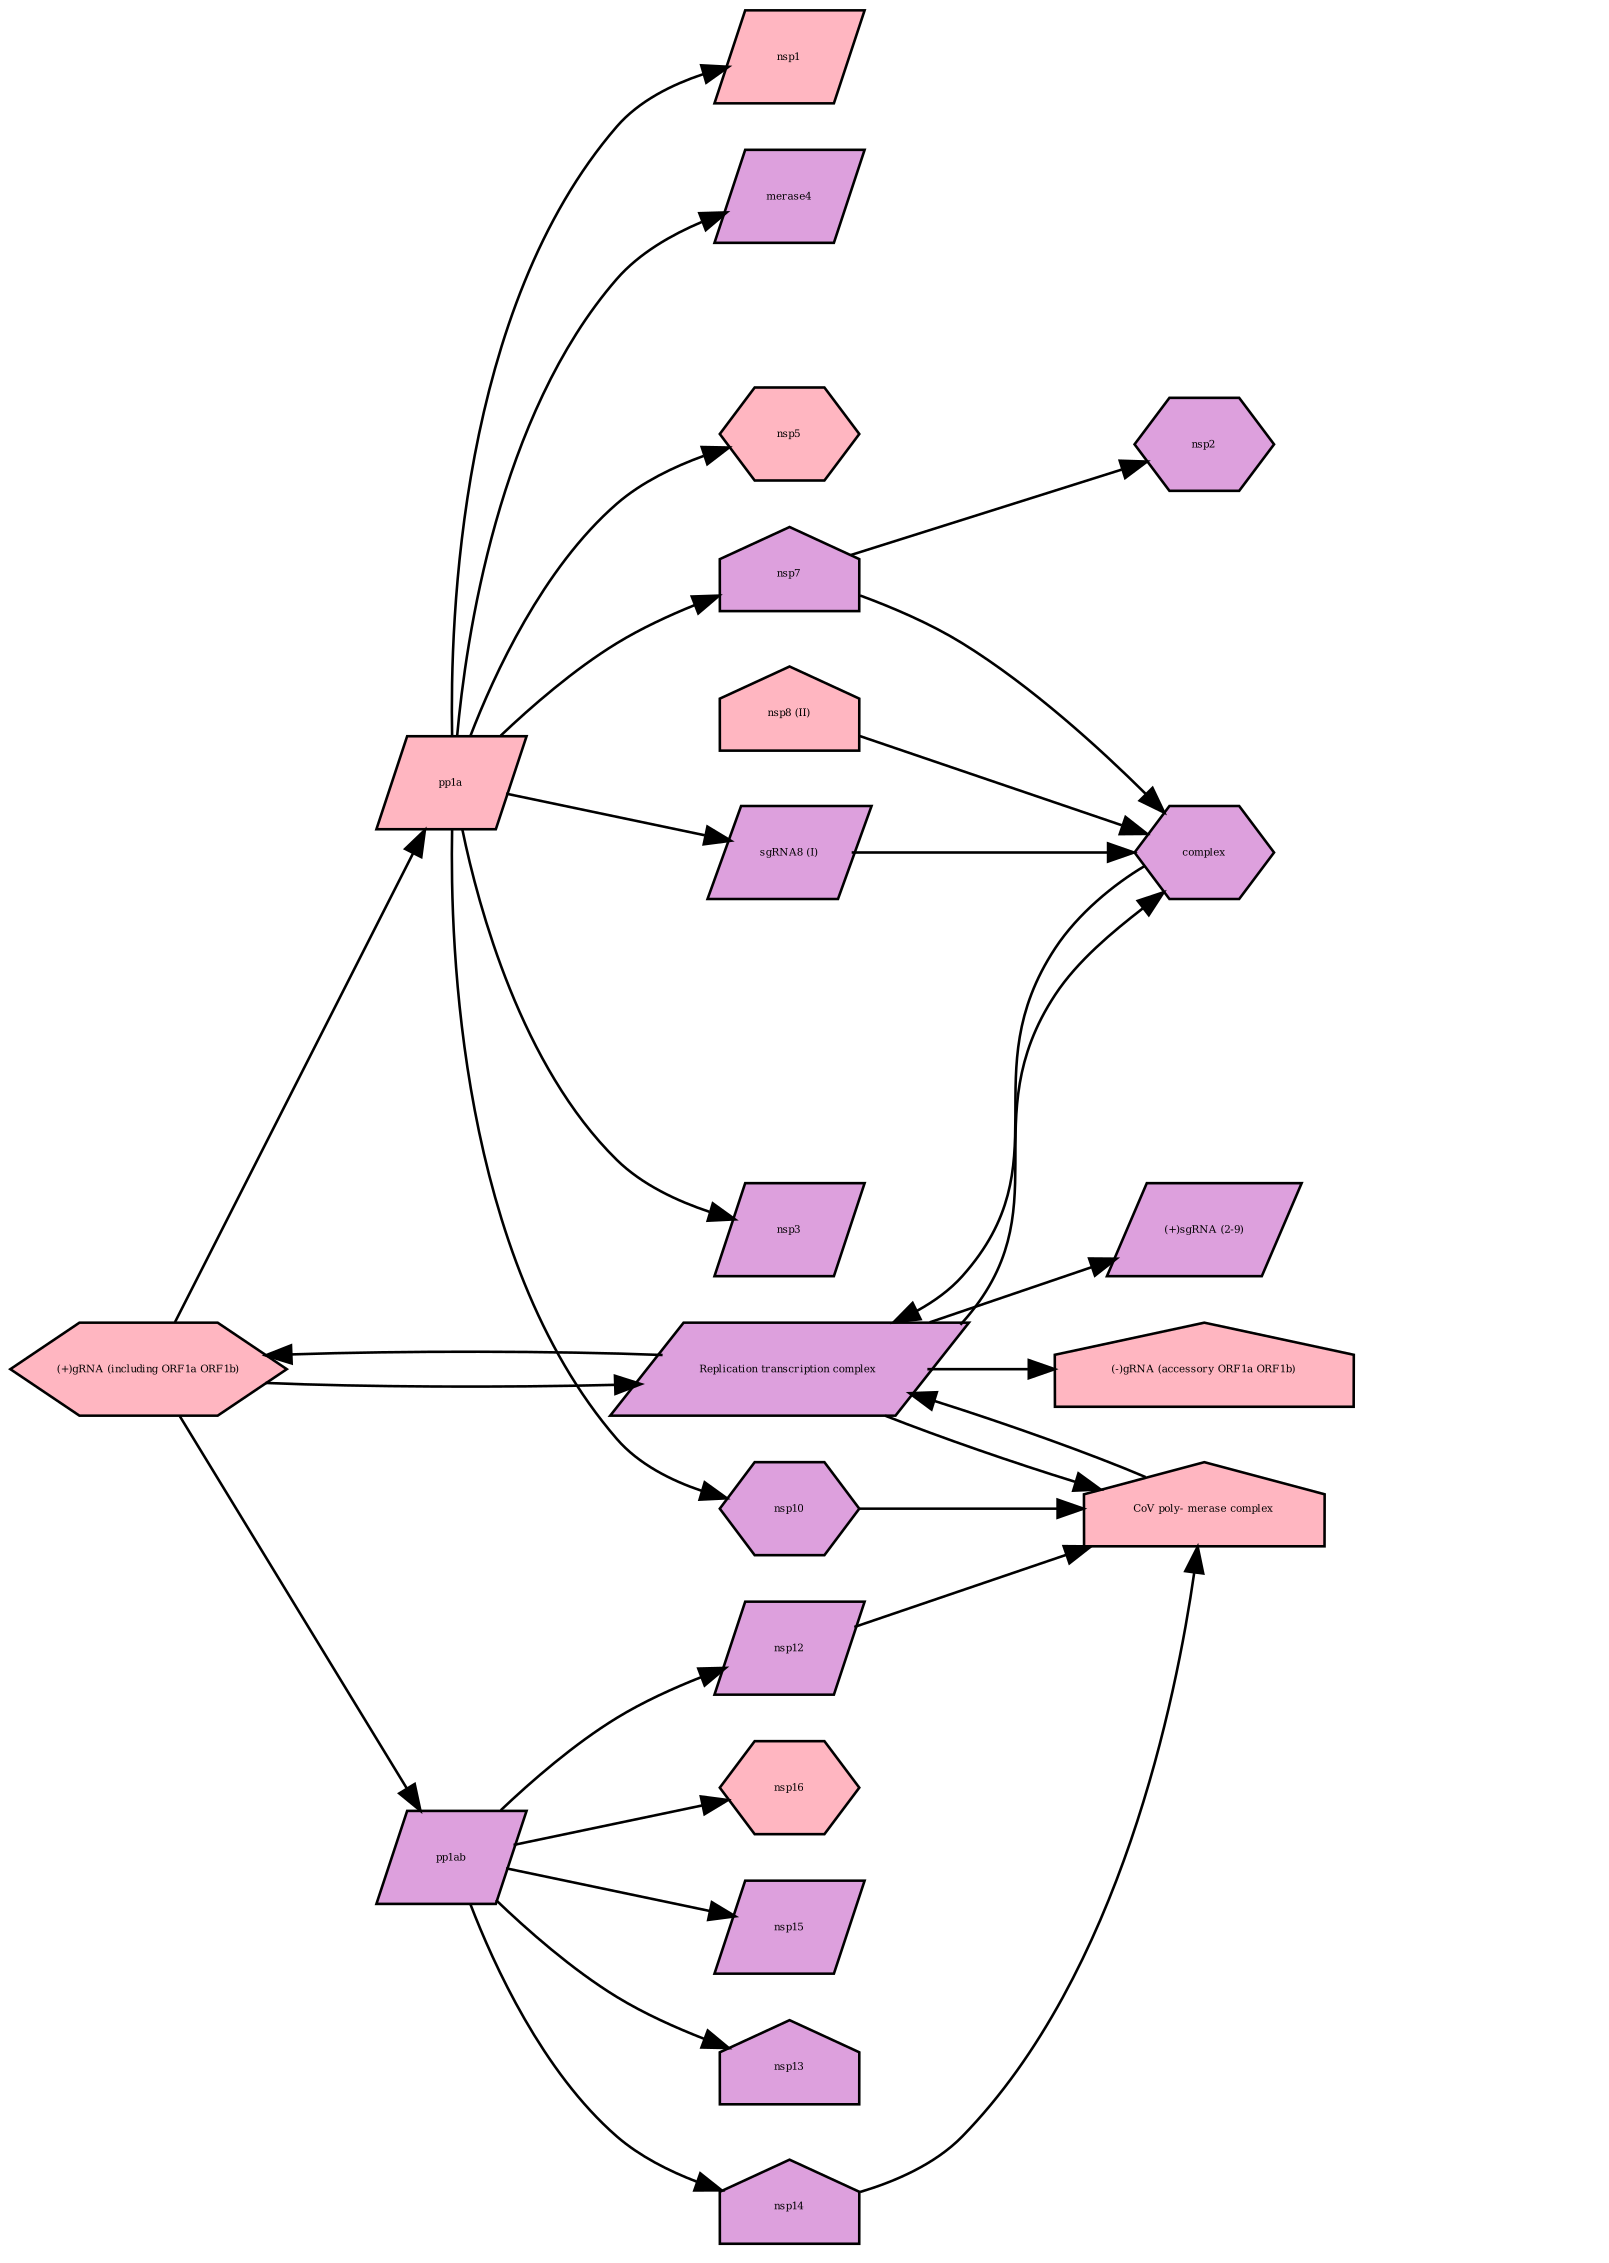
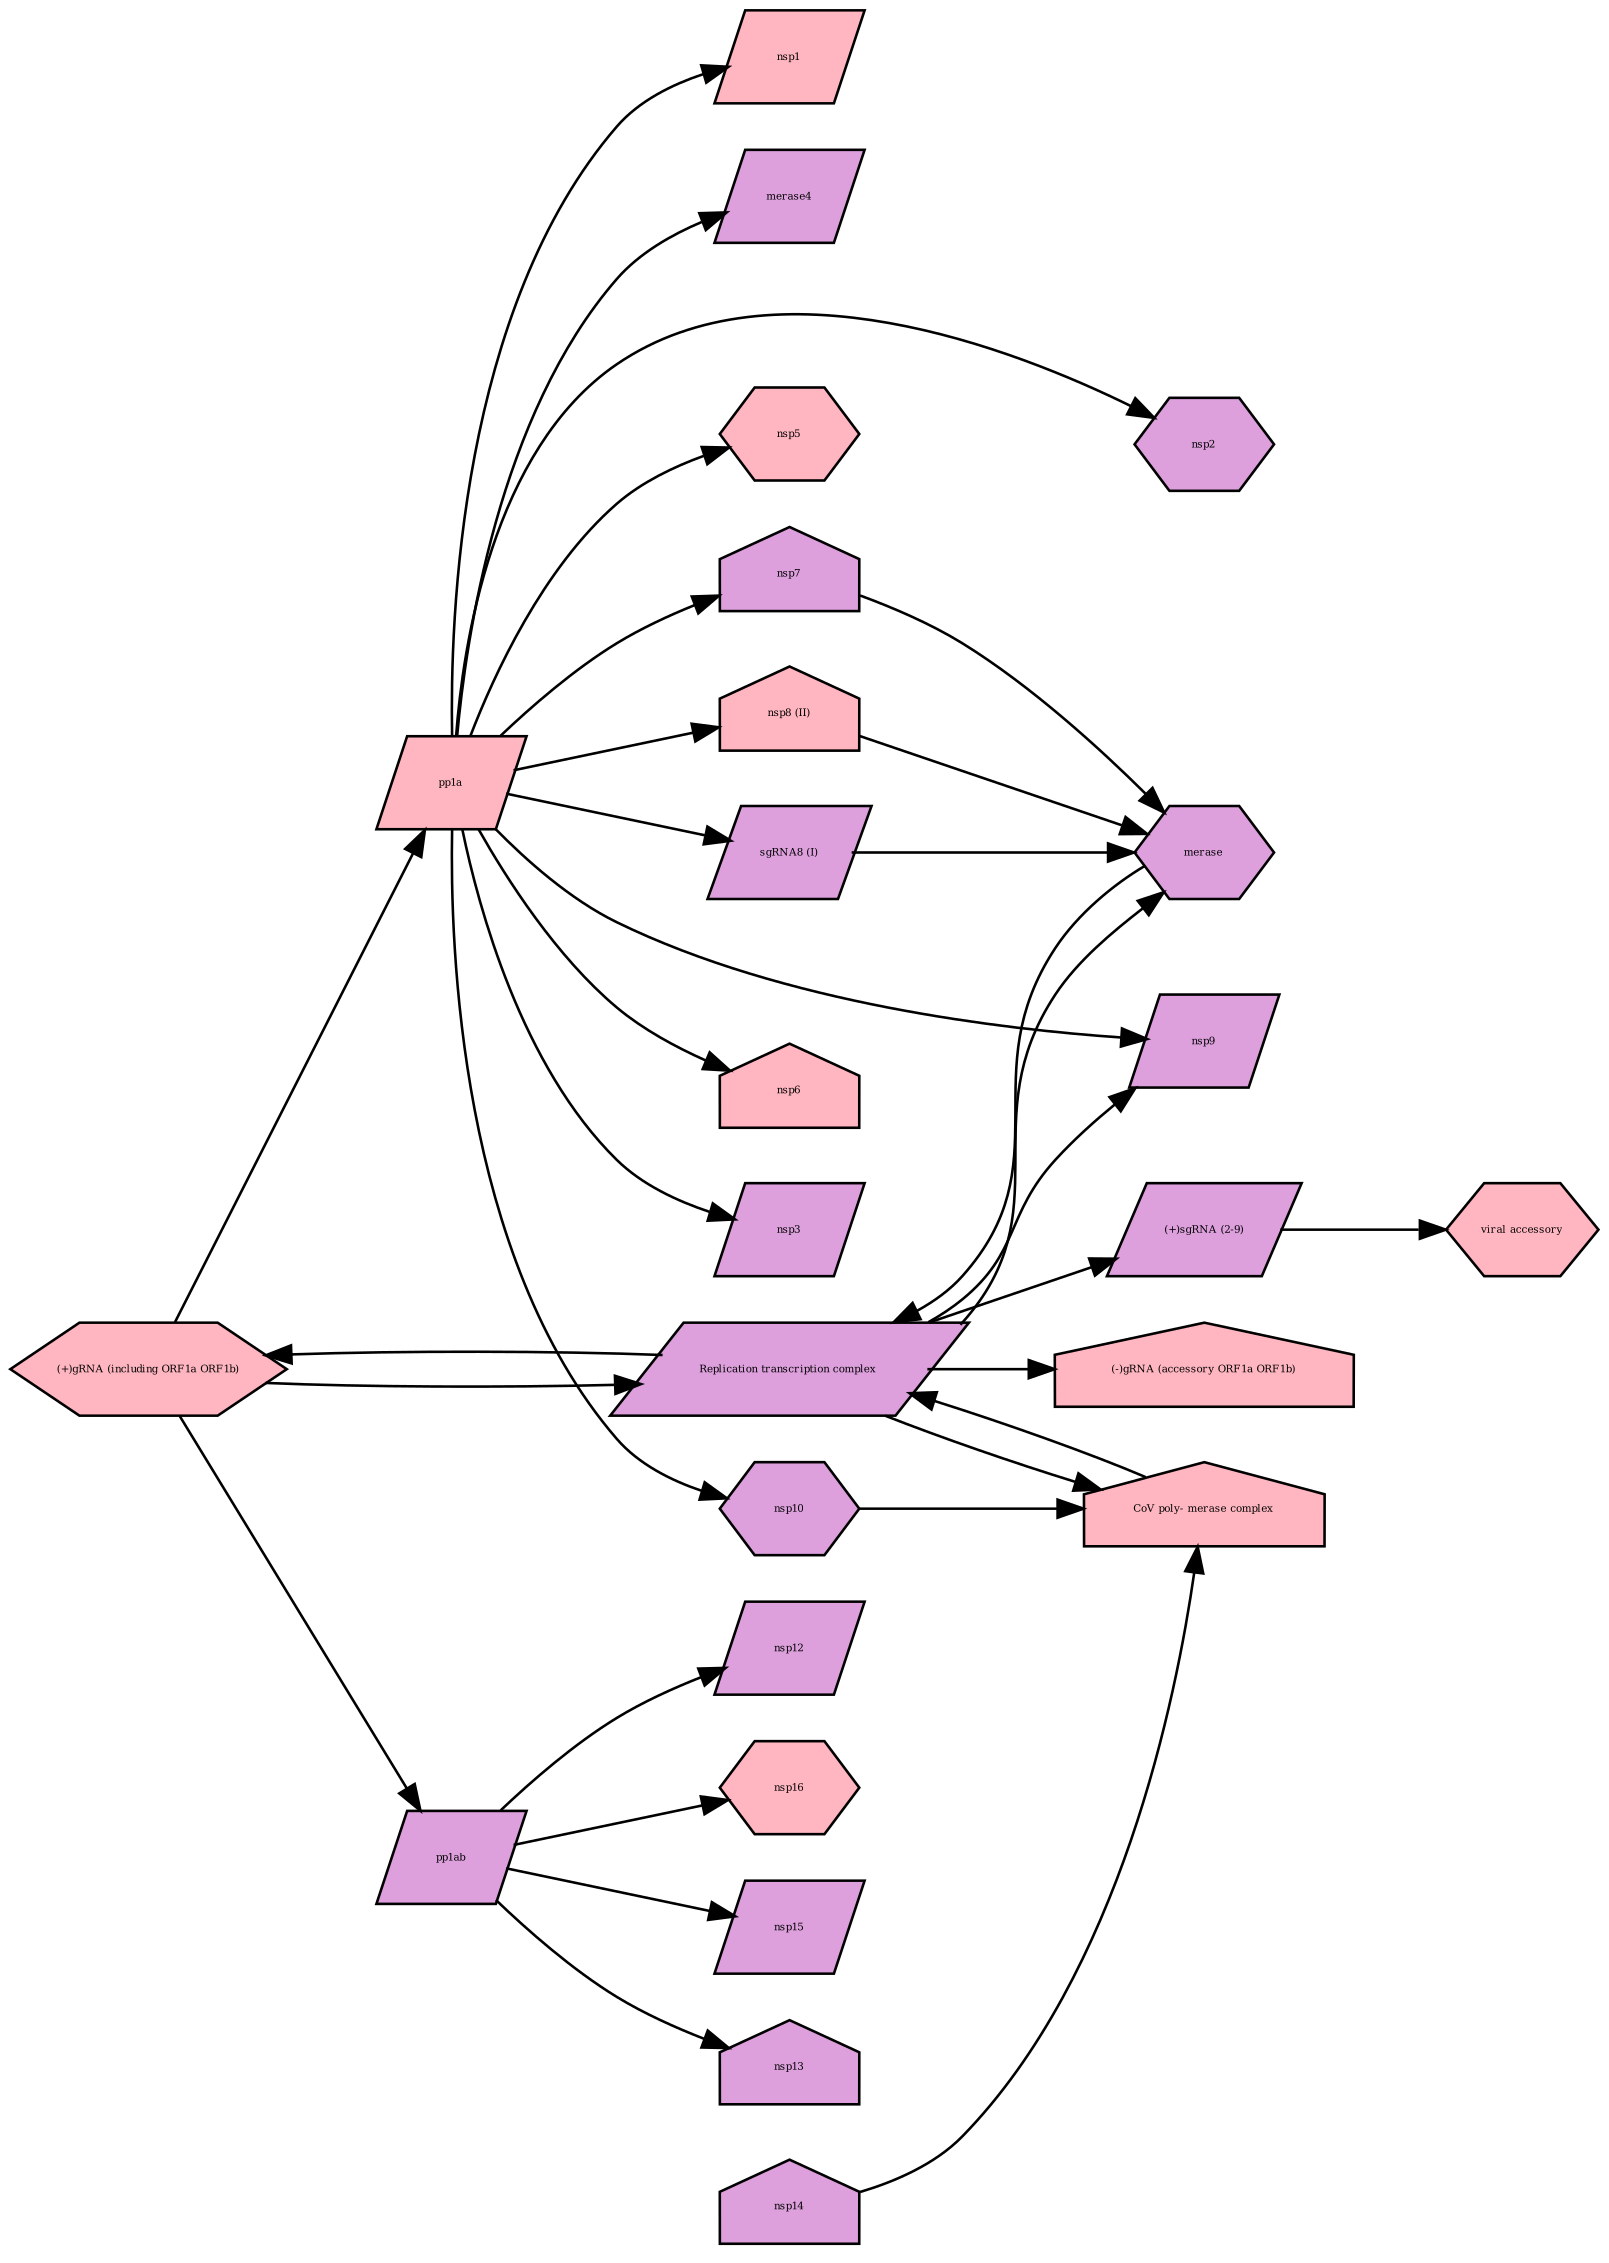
(986, 512) -> (671, 337)
none -> (604, 751)
(1204, 852) -> (1204, 852)
none -> (1204, 1041)
none -> (790, 1090)
none -> (1522, 1230)
(960, 1591) -> none
(556, 2067) -> none
